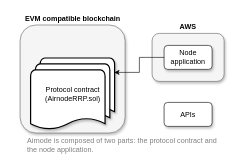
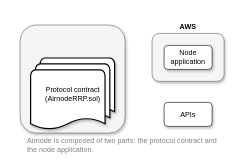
(73, 18) -> none
(139, 63) -> none
